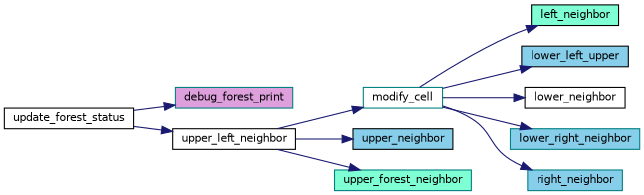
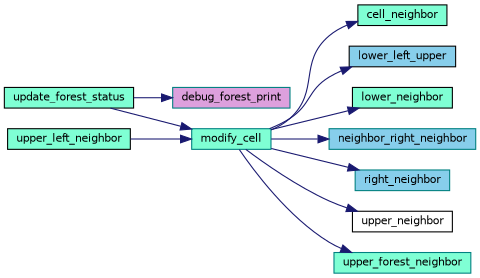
(575, 15) -> (402, 15)
(403, 98) -> (231, 139)
(575, 98) -> (402, 98)
(69, 118) -> (69, 98)
(148, 128) -> (146, 117)
(234, 139) -> (69, 139)
(319, 139) -> (294, 182)
(403, 139) -> (402, 222)
(575, 139) -> (402, 139)
(313, 158) -> (285, 205)
